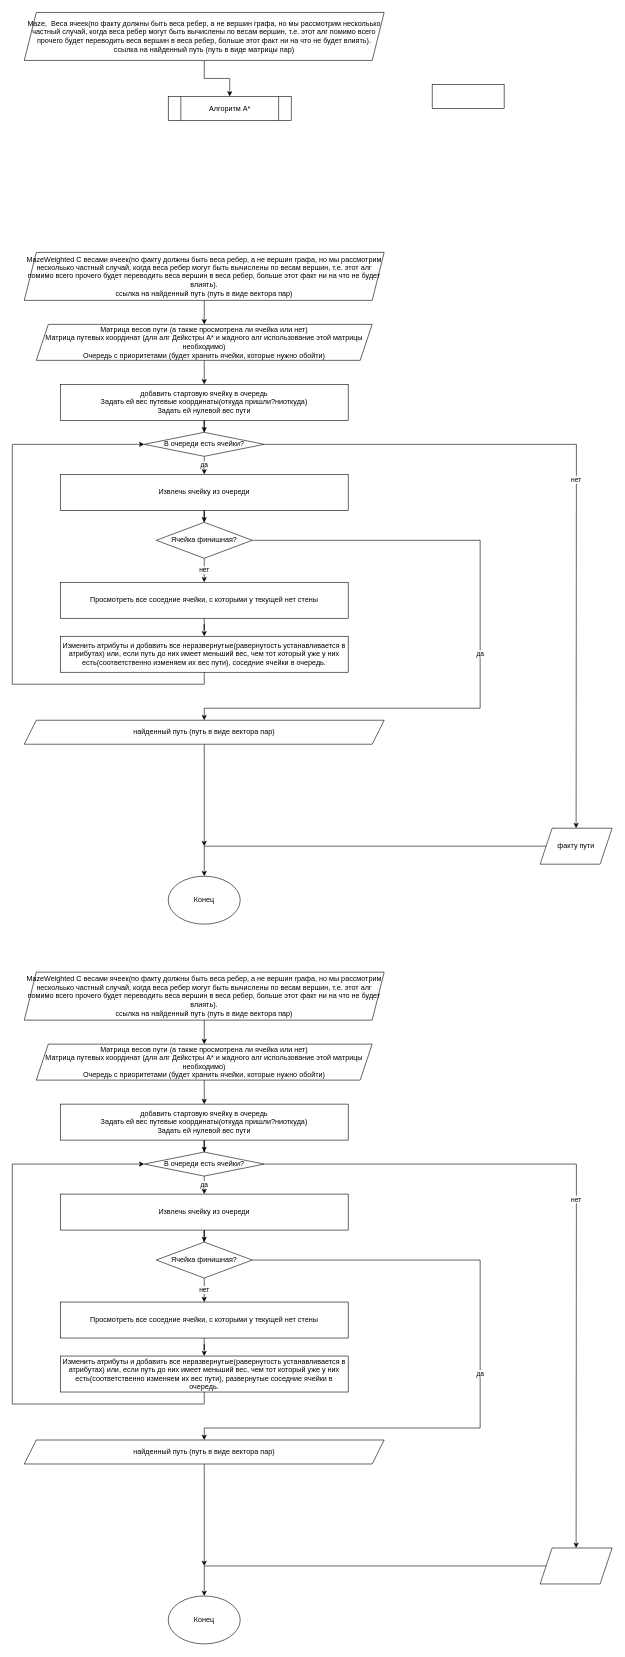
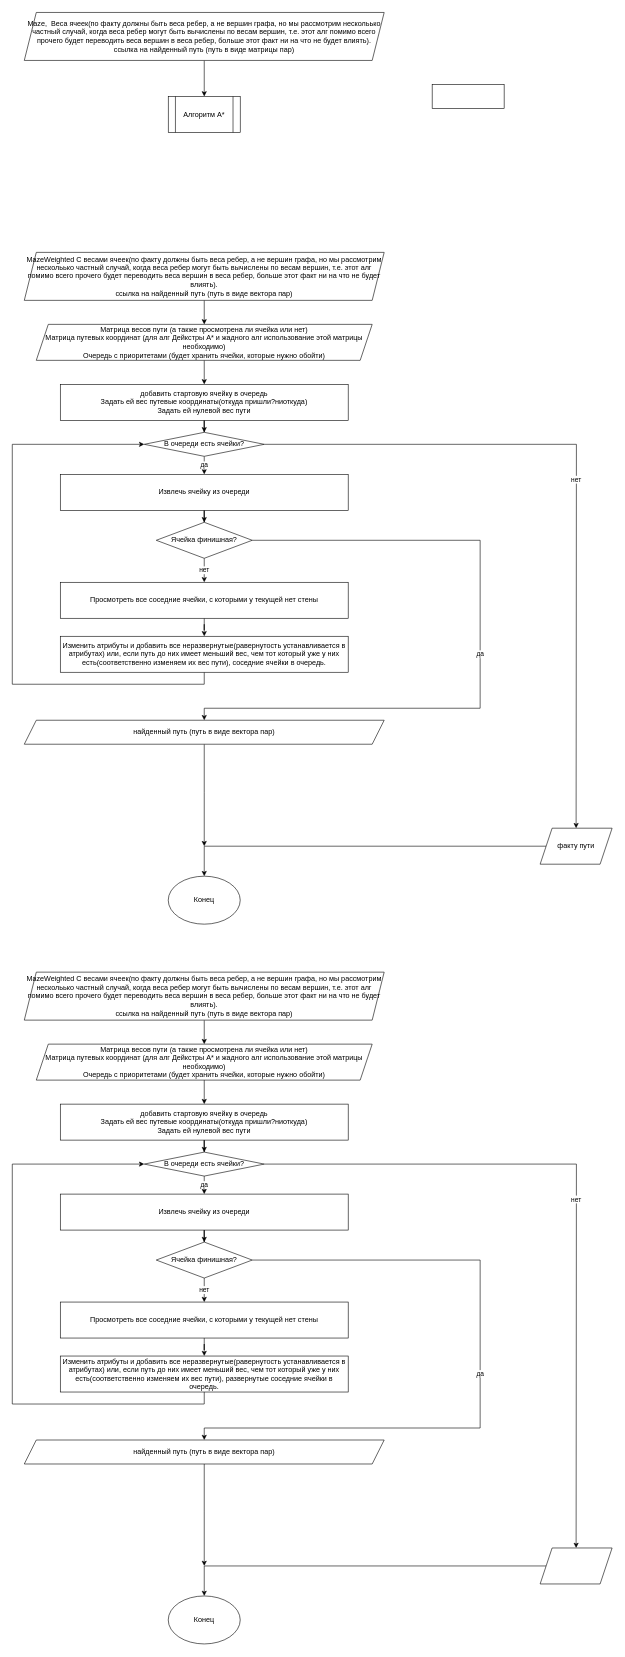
(230, 108) -> (204, 114)
